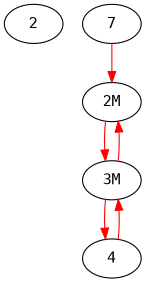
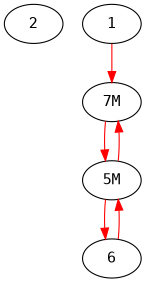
(112, 24) -> (112, 24)
(112, 102) -> (112, 102)
(112, 180) -> (112, 180)
(112, 258) -> (112, 258)
